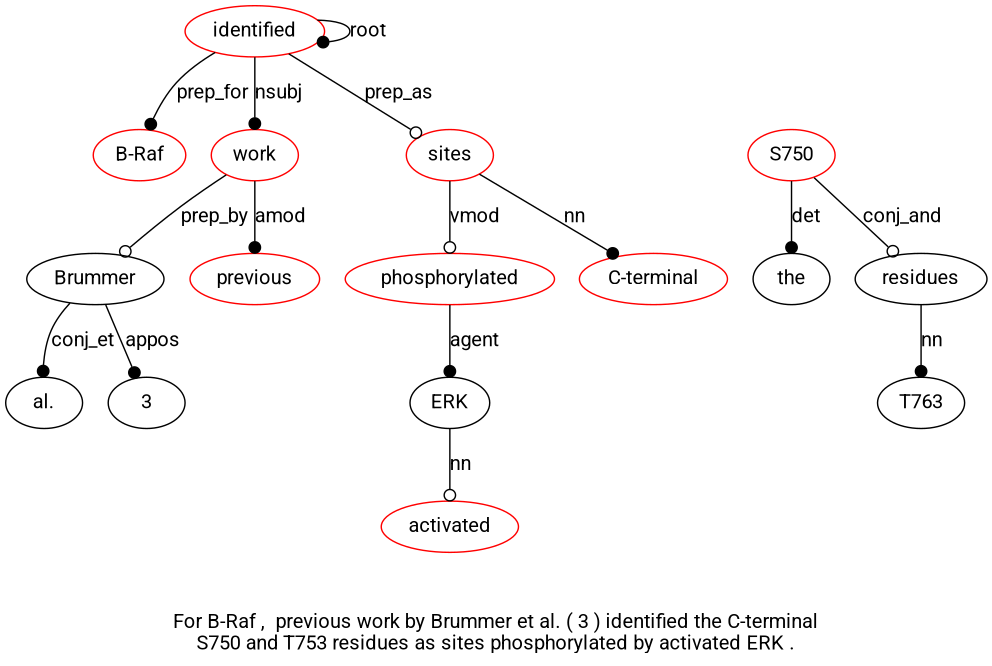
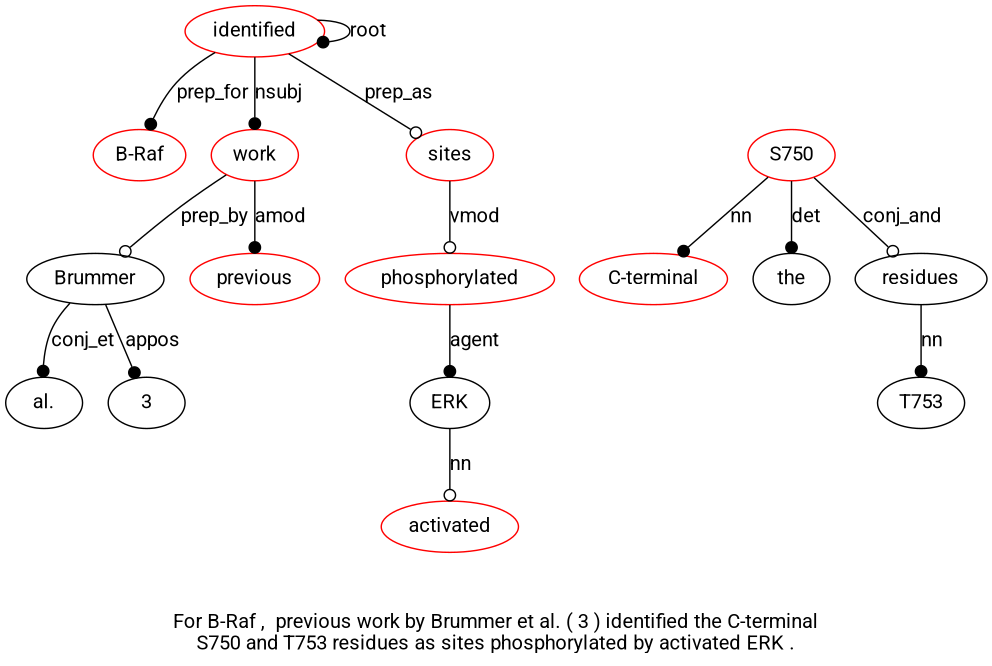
(543, 212) -> (728, 212)
(921, 403) -> (921, 403)
